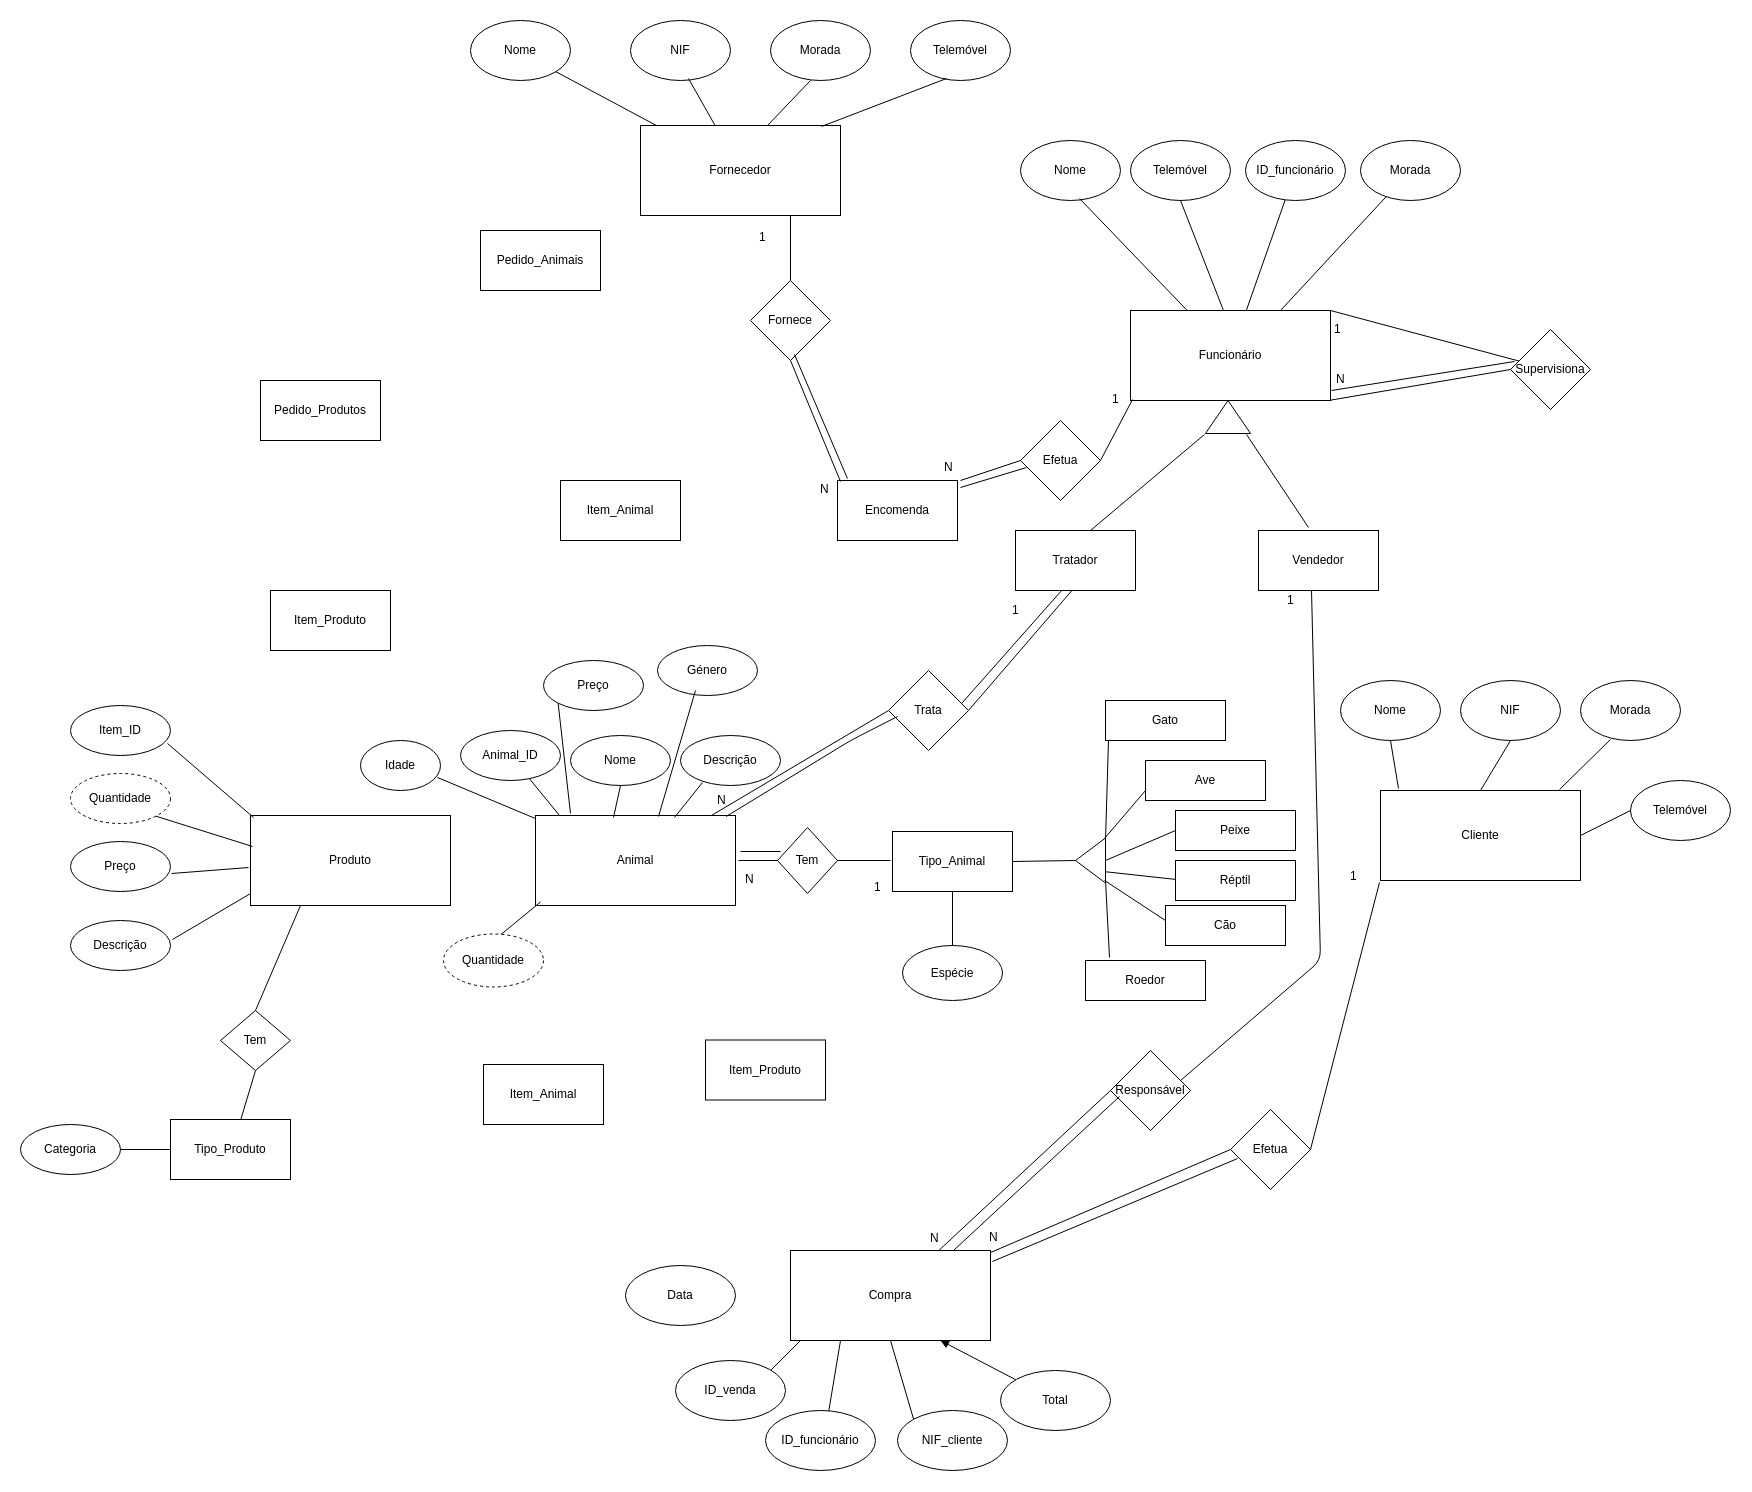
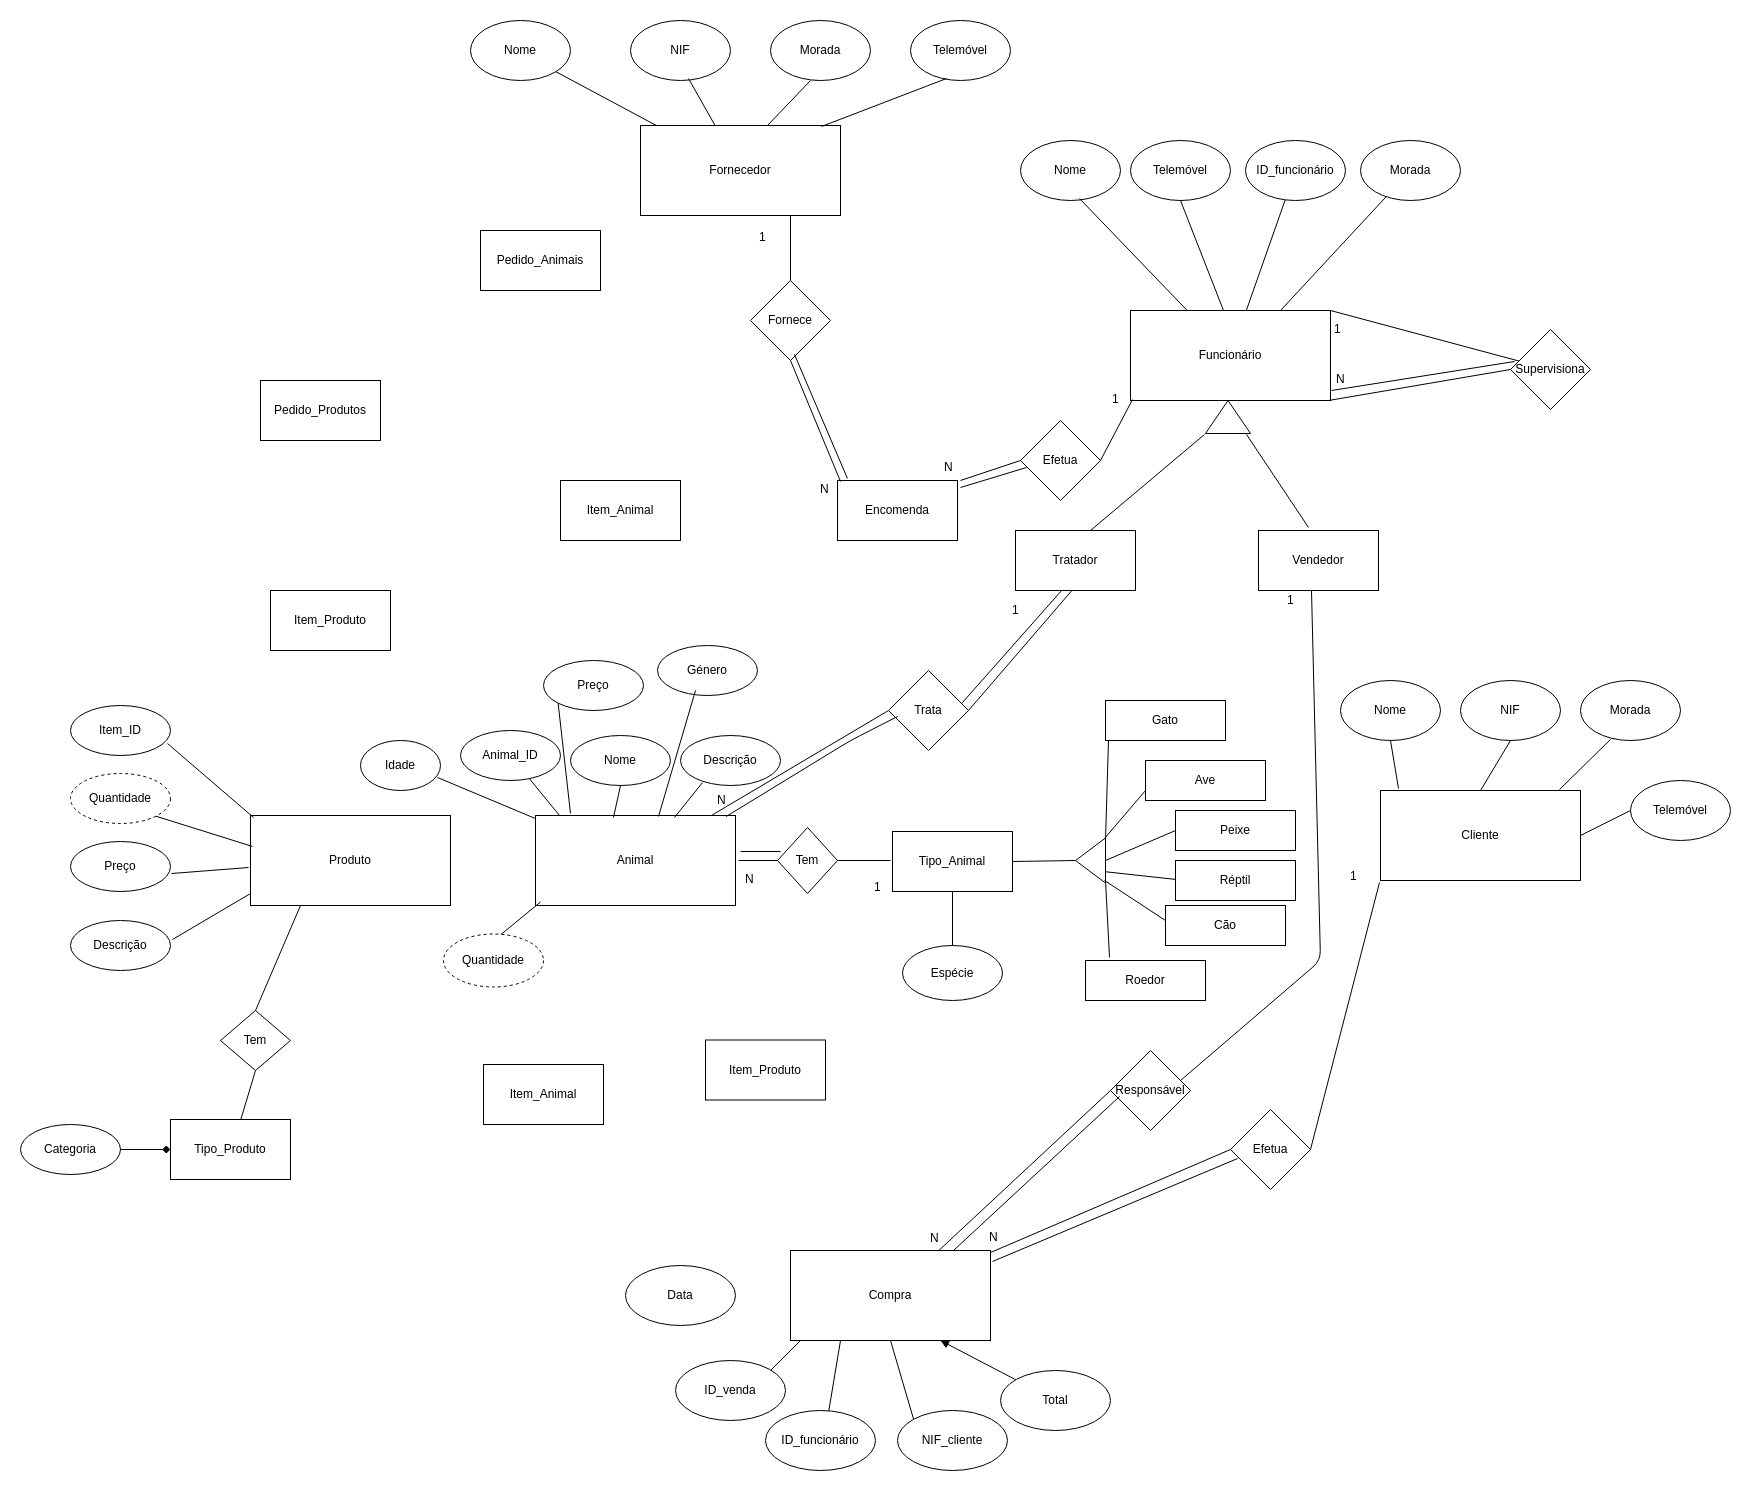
(166, 1150) -> (162, 1150)
